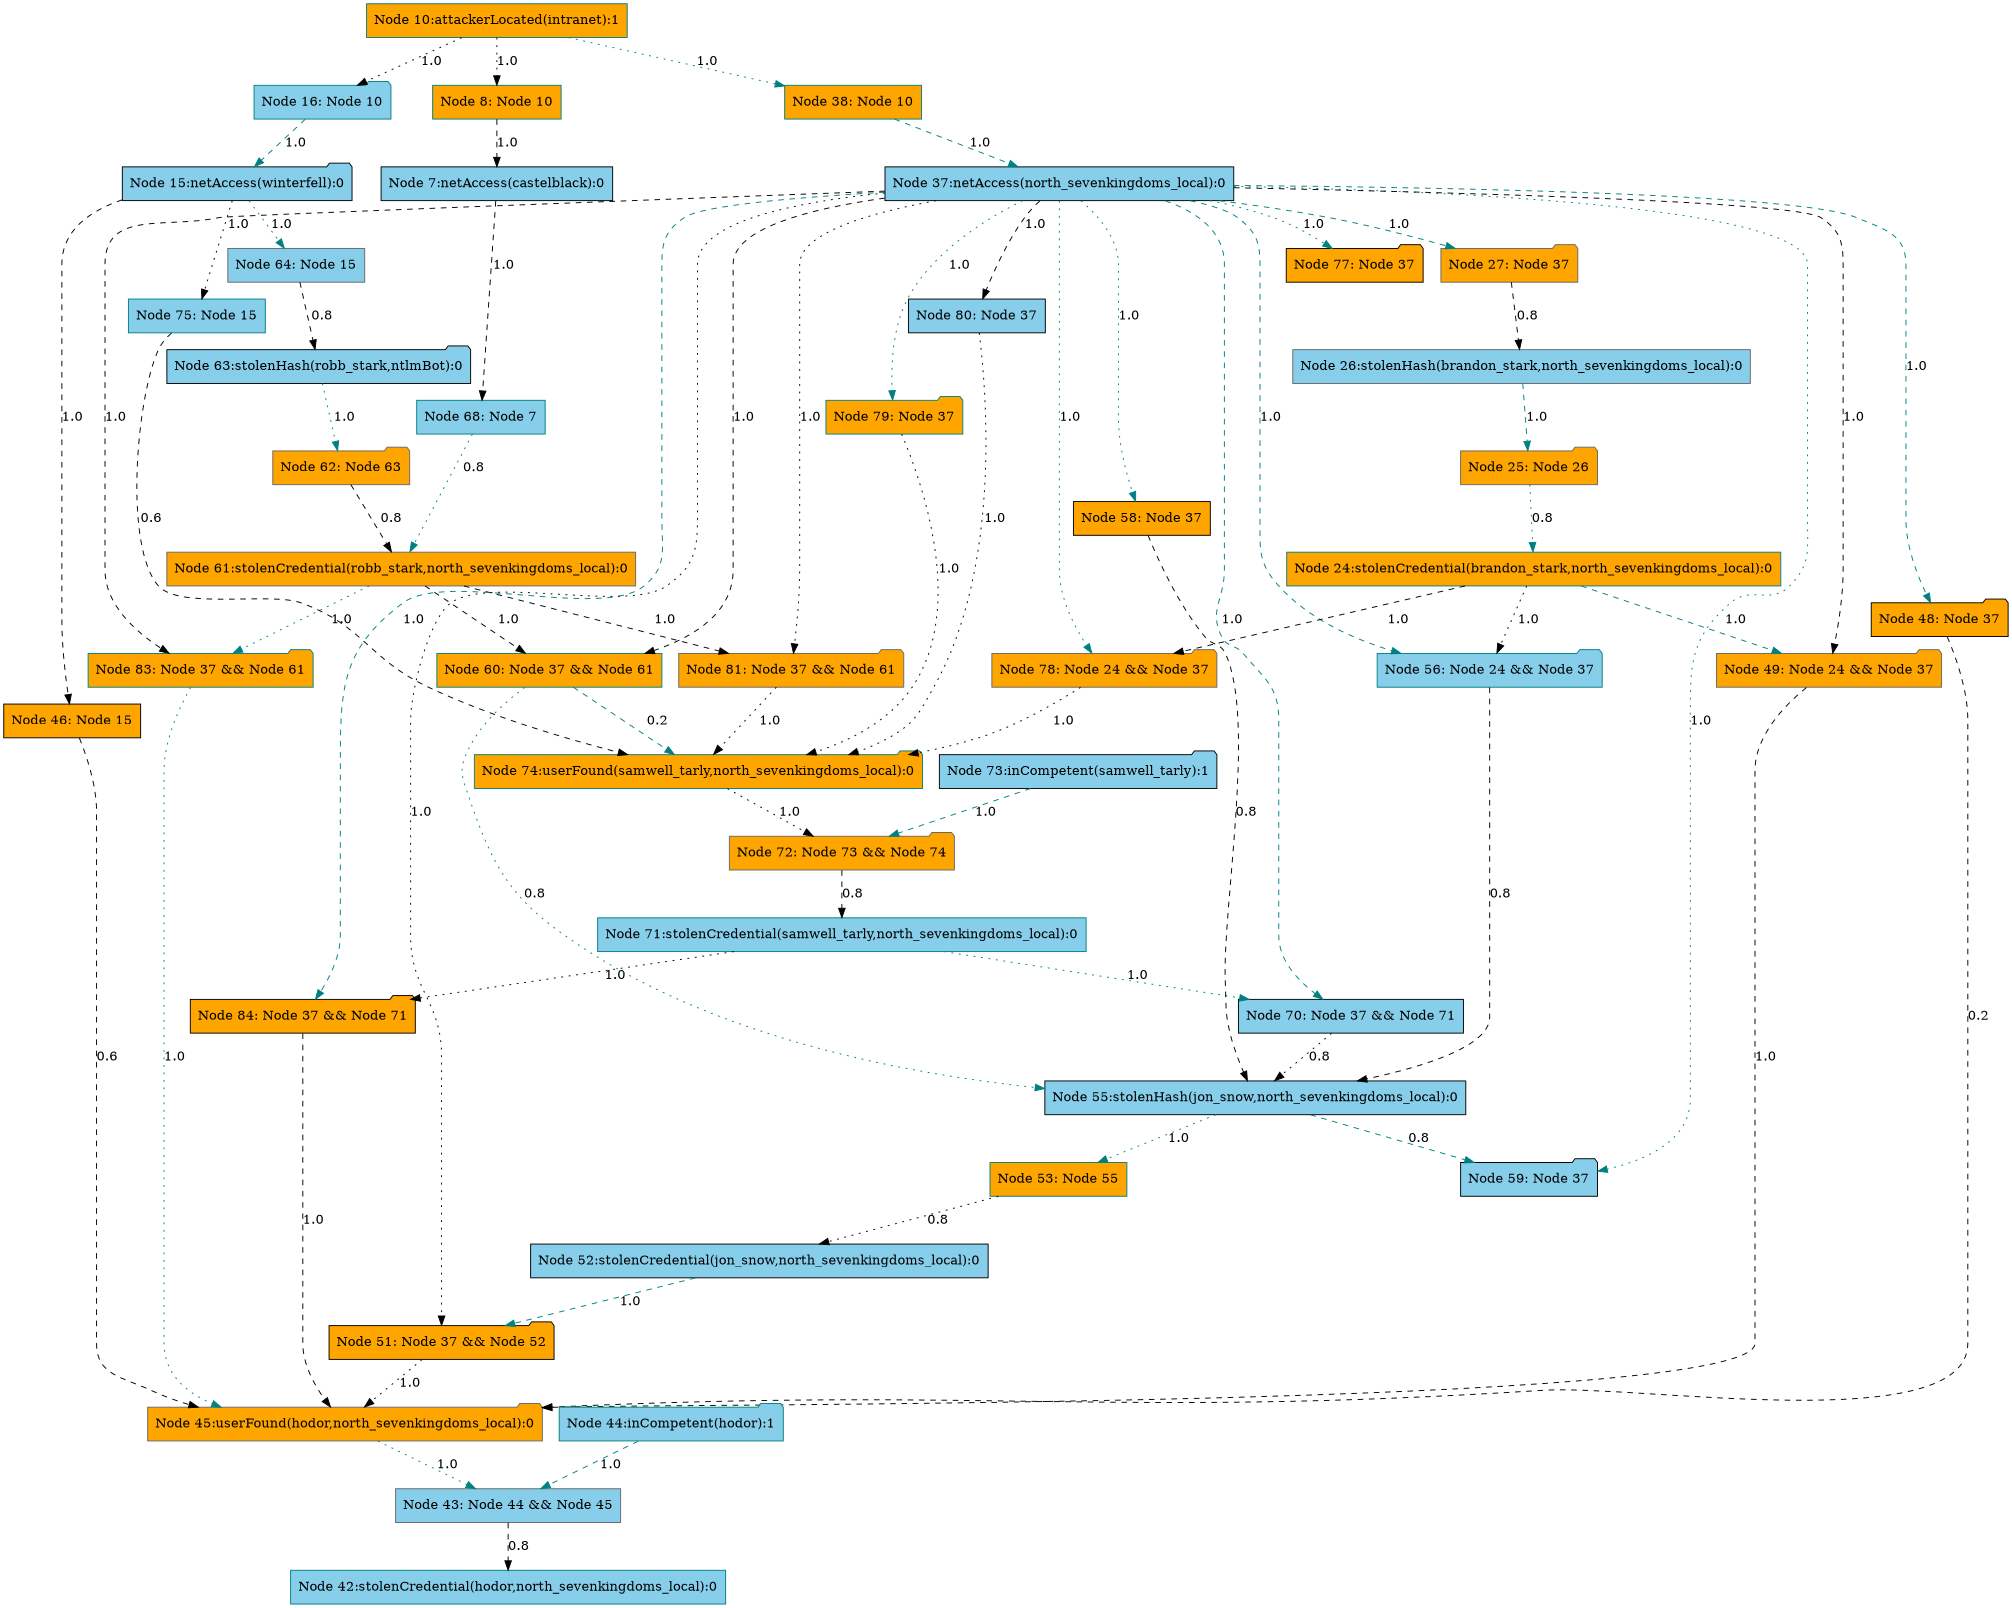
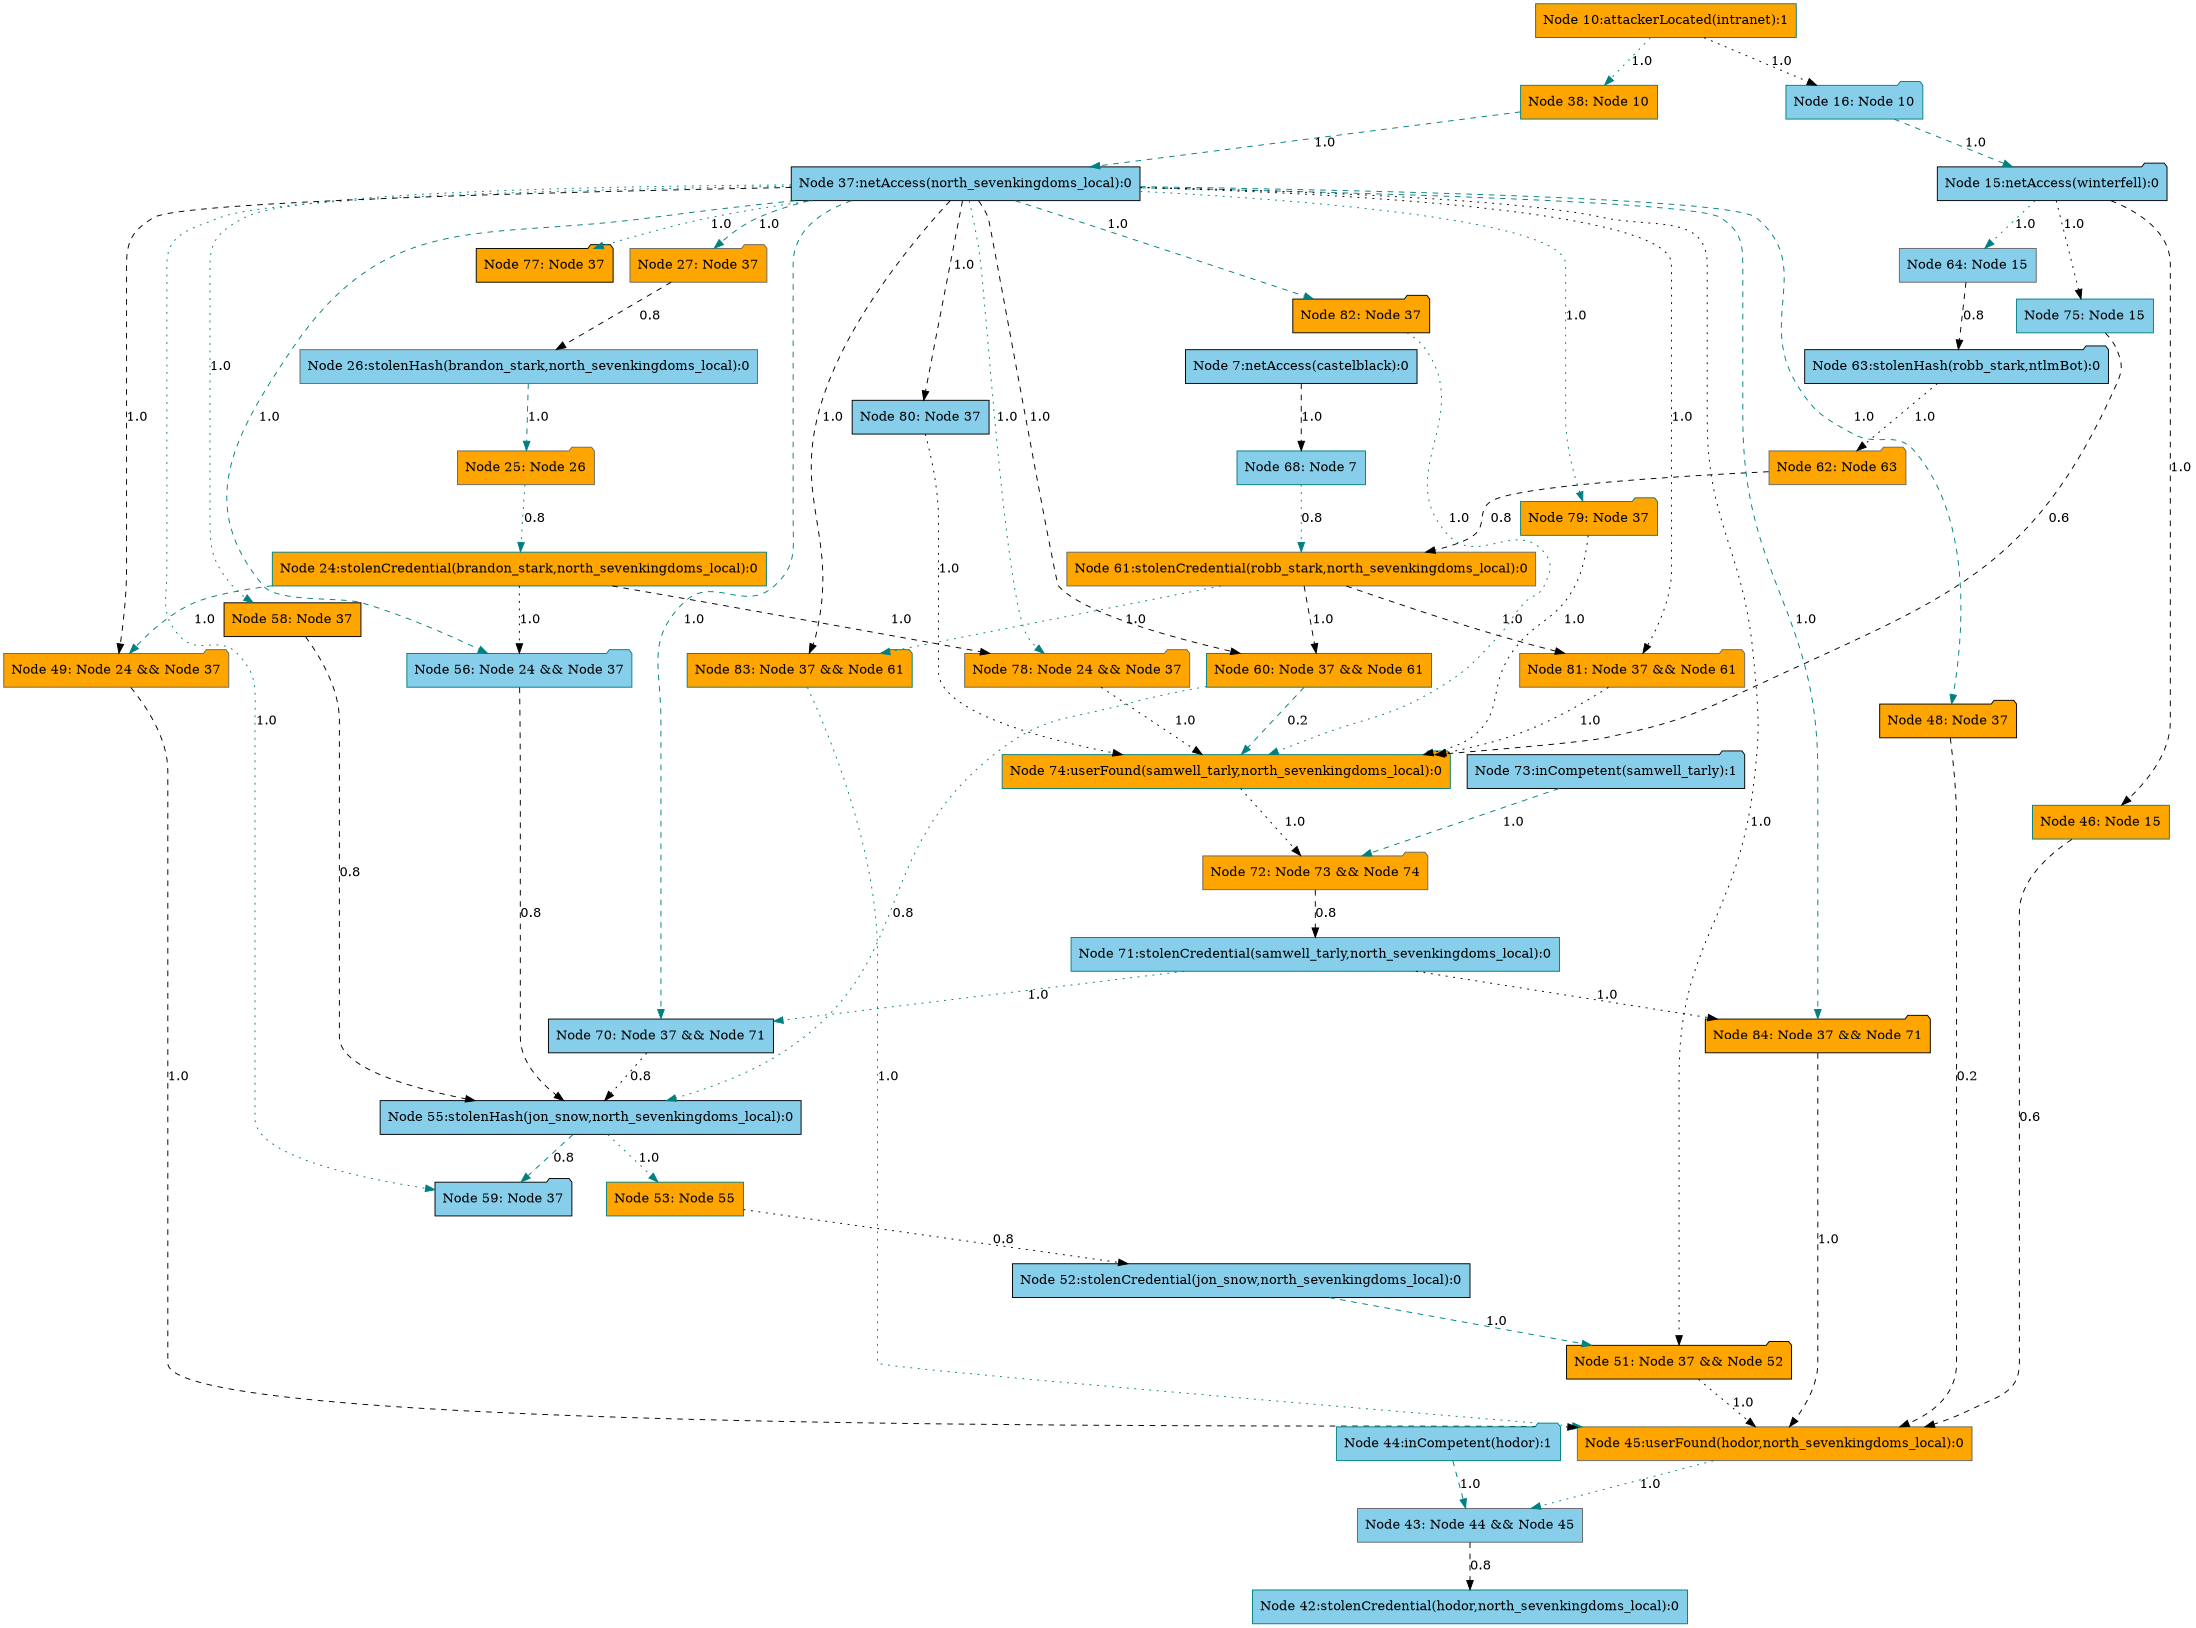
(497, 102) -> none
none -> (1361, 316)
(329, 412) -> (1901, 414)
(72, 721) -> (2101, 822)
(345, 1424) -> (1775, 1444)
